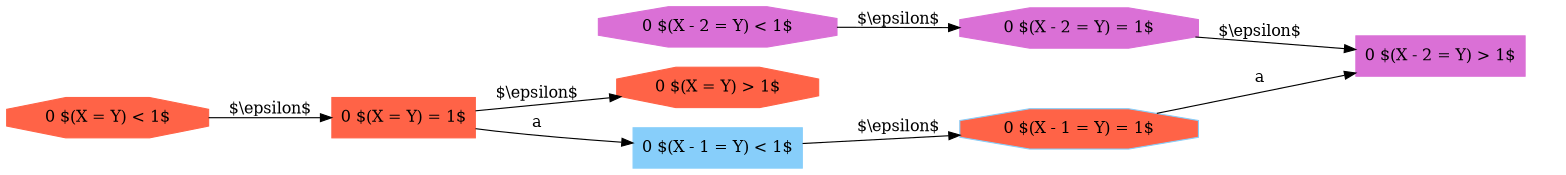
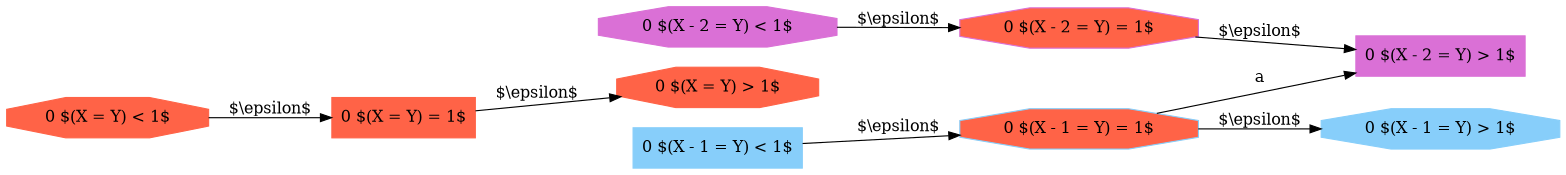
(1079, 28) -> (1079, 28)
none -> (1440, 129)
(548, 136) -> none
